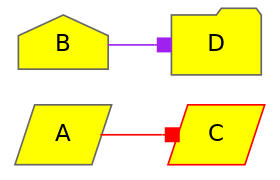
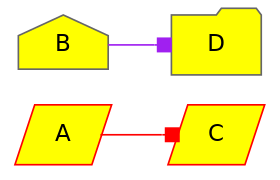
(63, 135) -> (63, 135)
